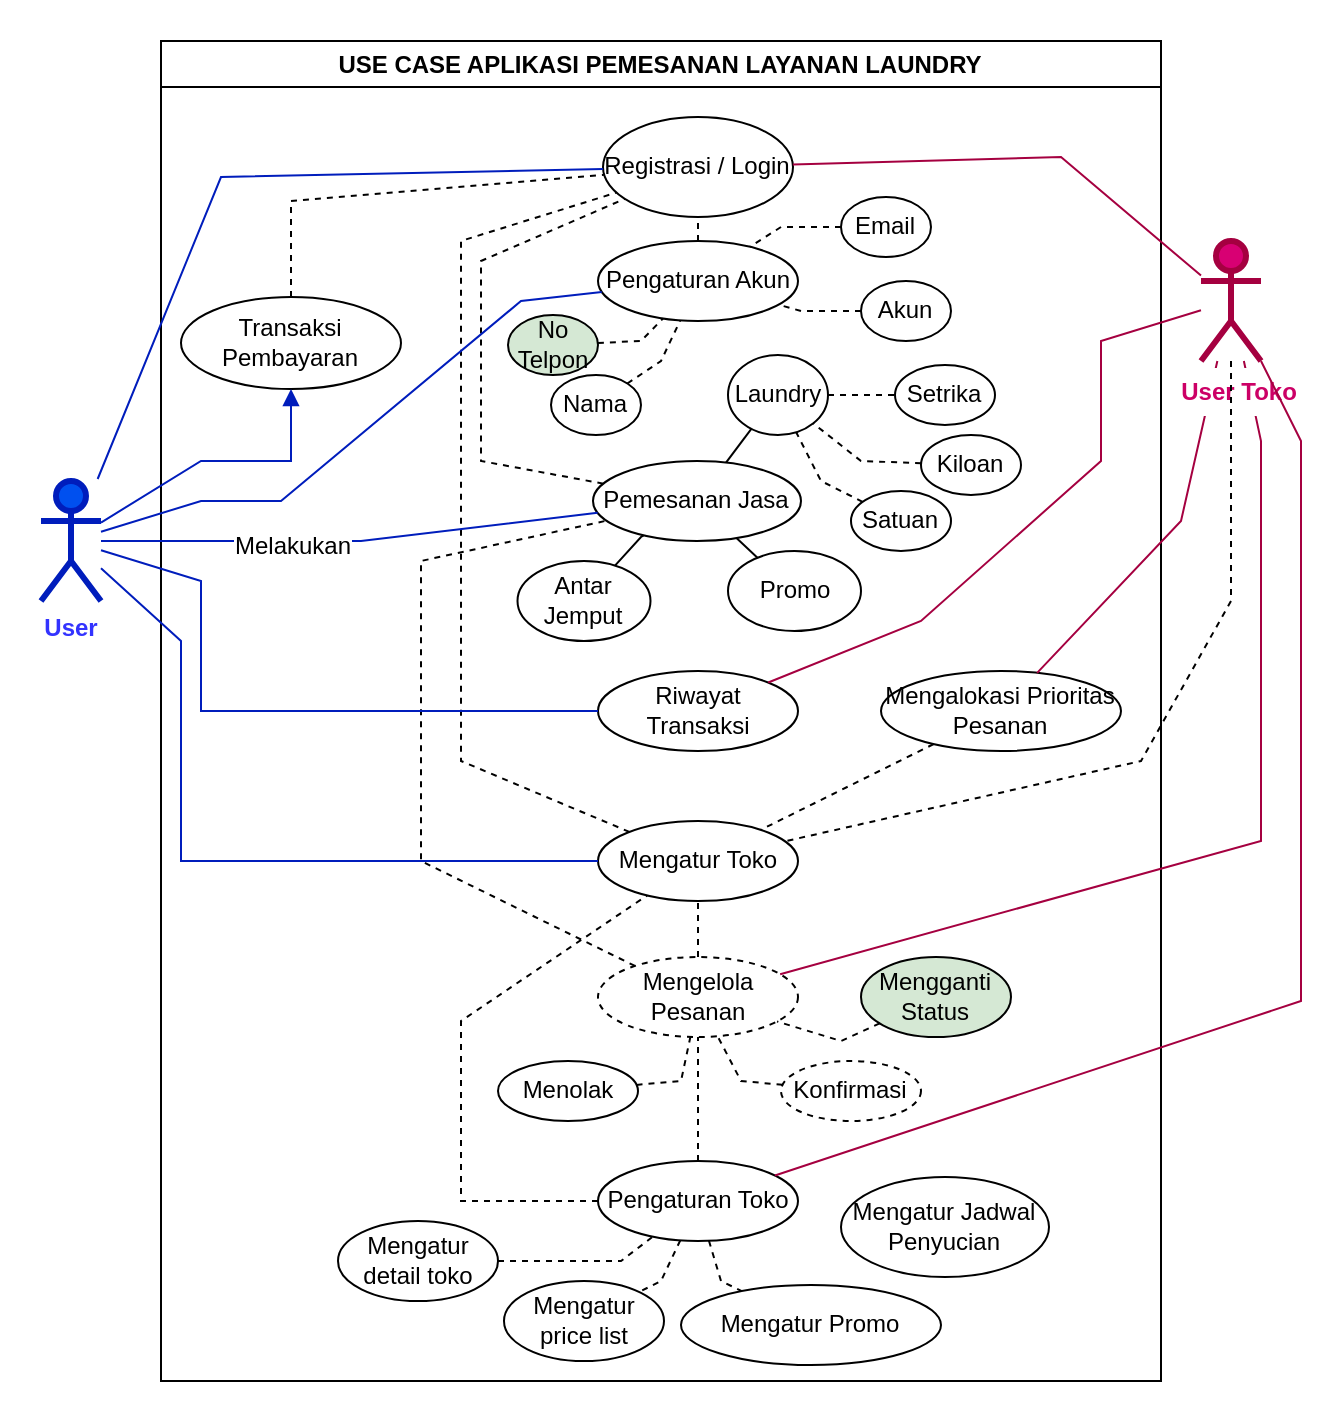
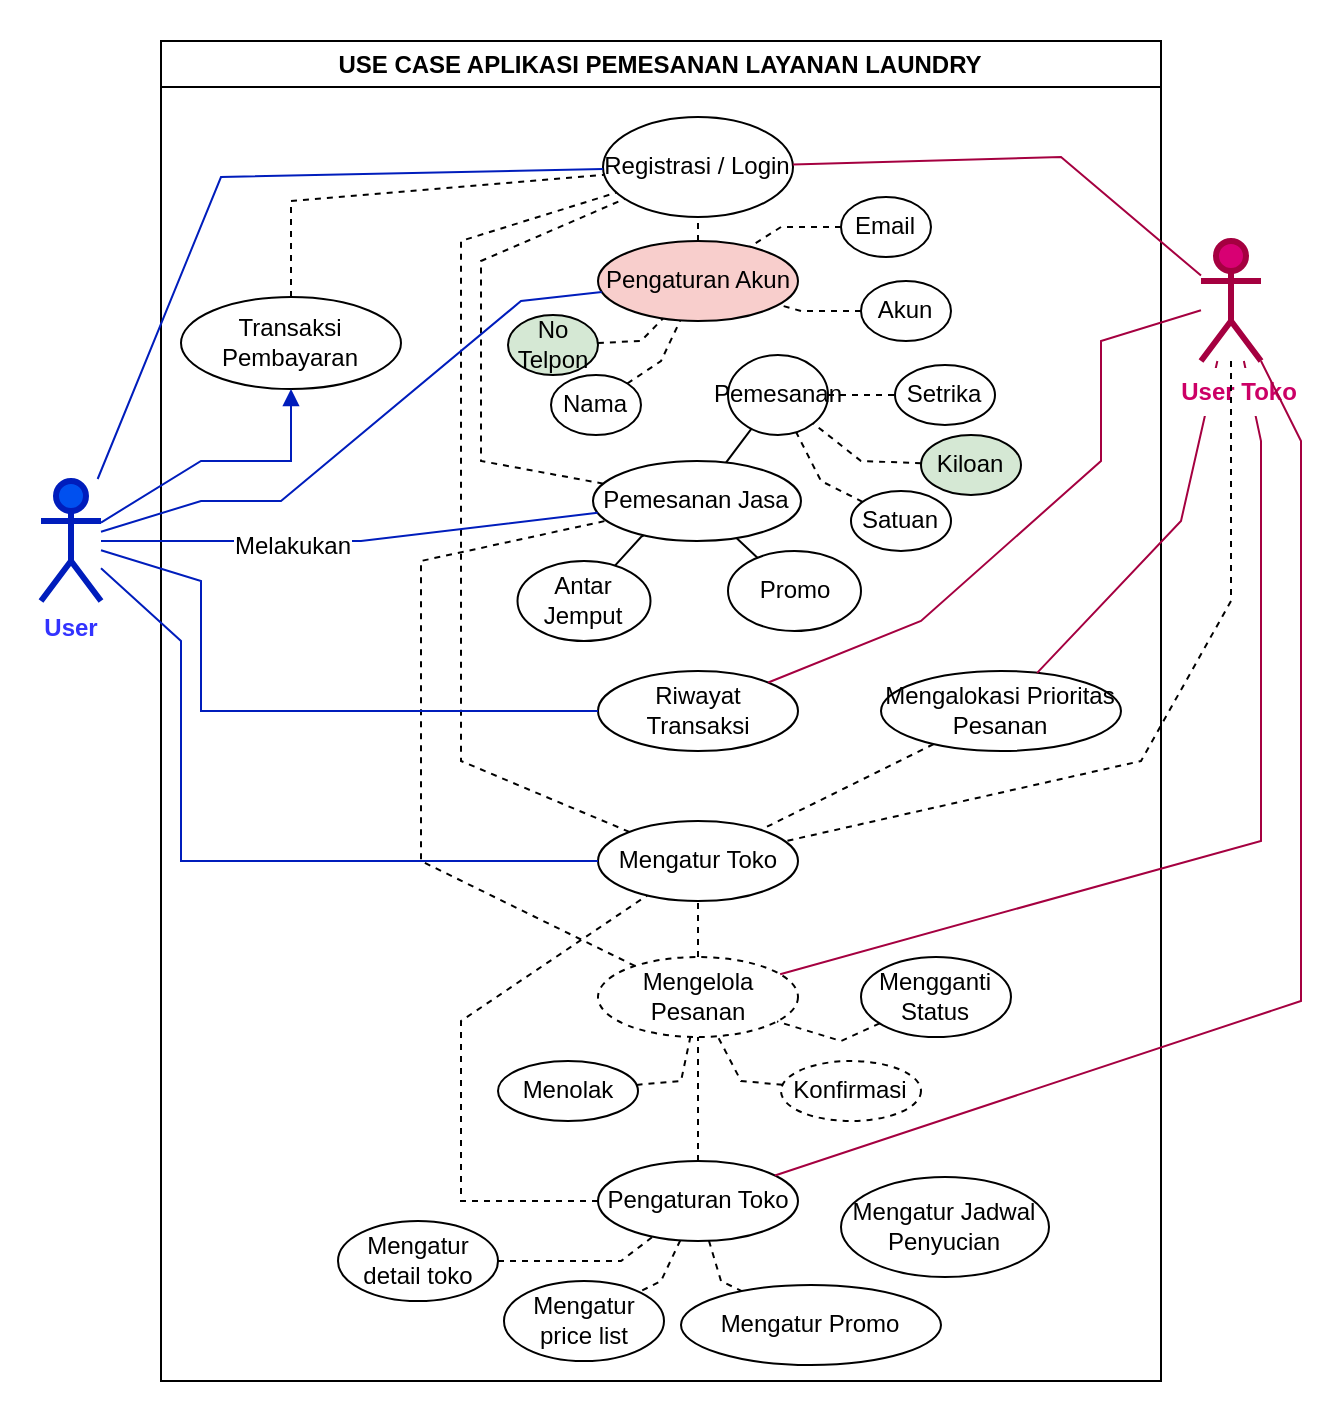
(698, 281) -> (698, 281)
(779, 395) -> (779, 395)
(971, 465) -> (971, 465)
(936, 997) -> (936, 997)
